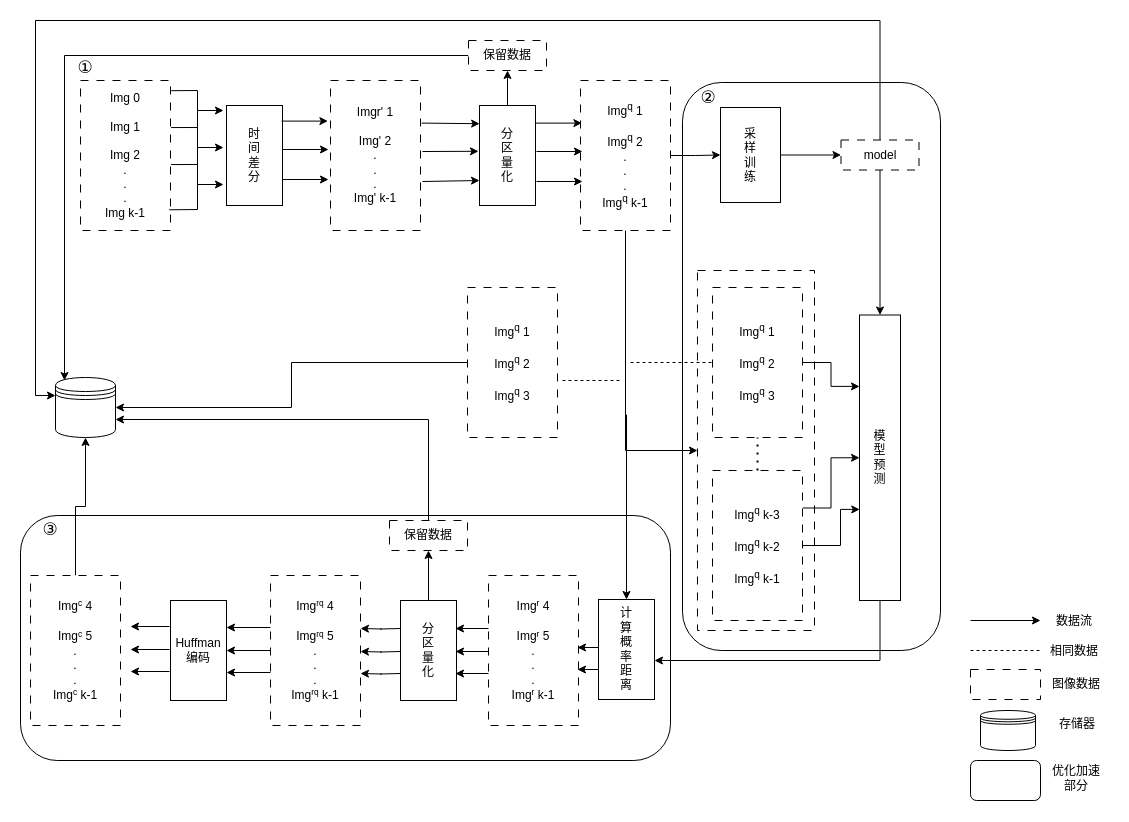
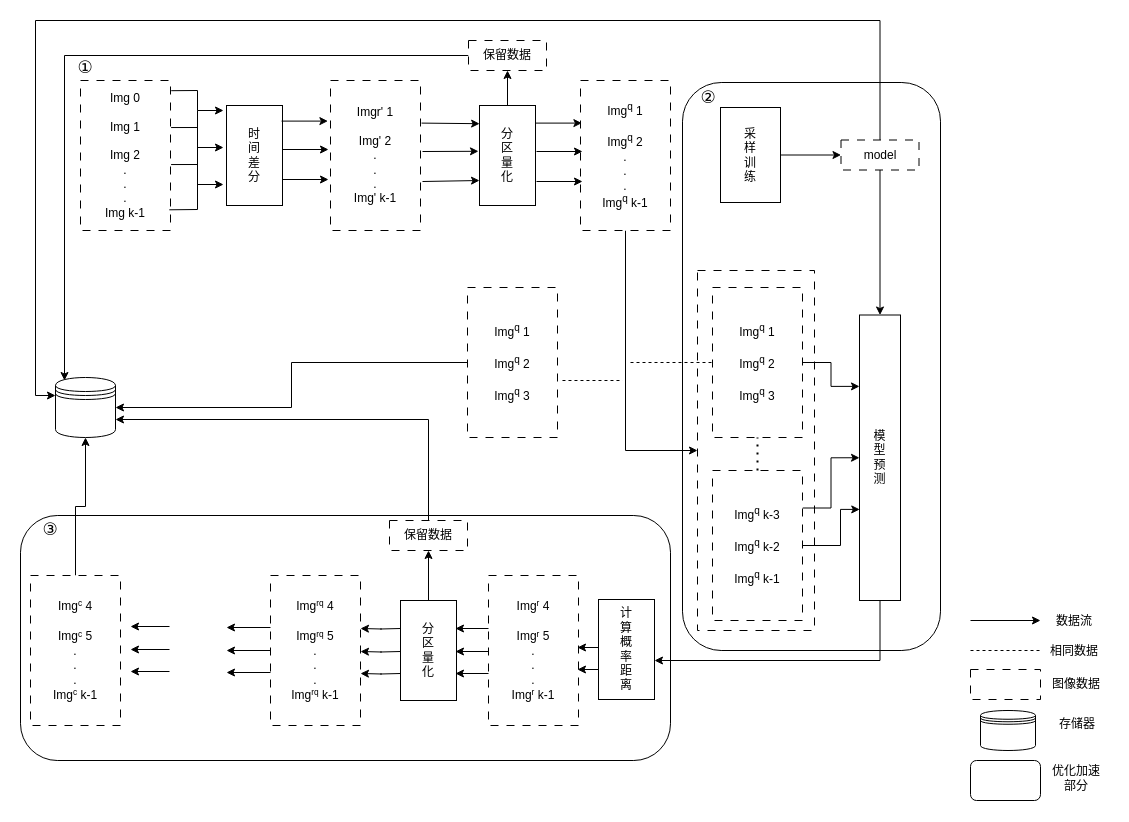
(692, 156) -> none
(627, 522) -> none
(199, 651) -> none
